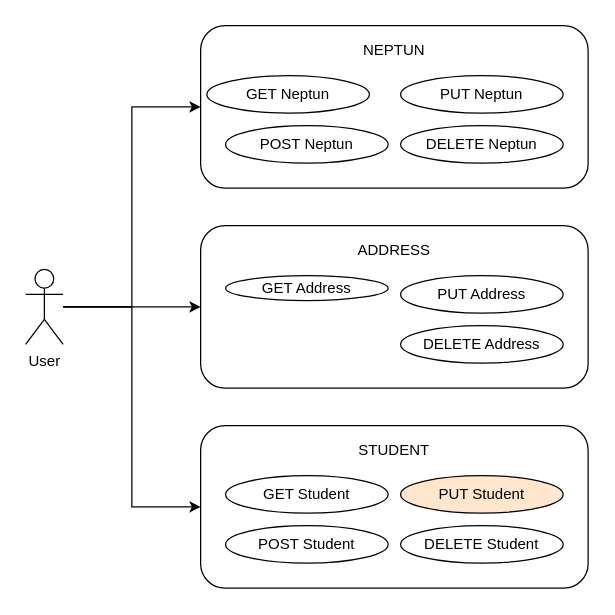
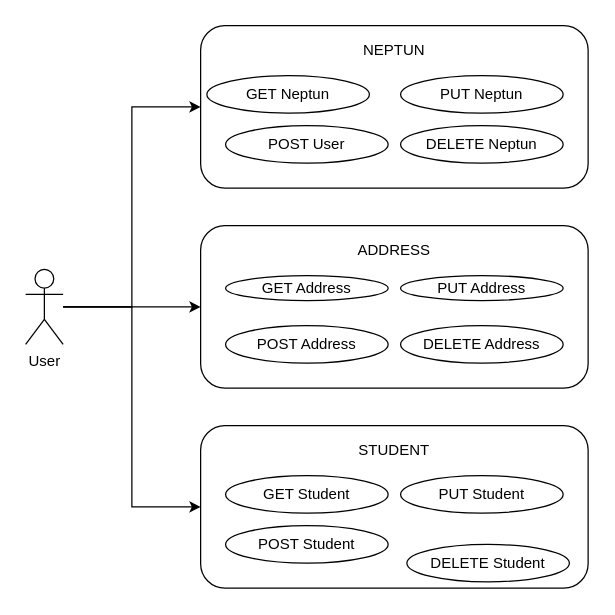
(307, 144) -> (307, 144)
(482, 294) -> (482, 288)
none -> (307, 344)
(482, 494) -> (482, 494)
(482, 544) -> (488, 563)
